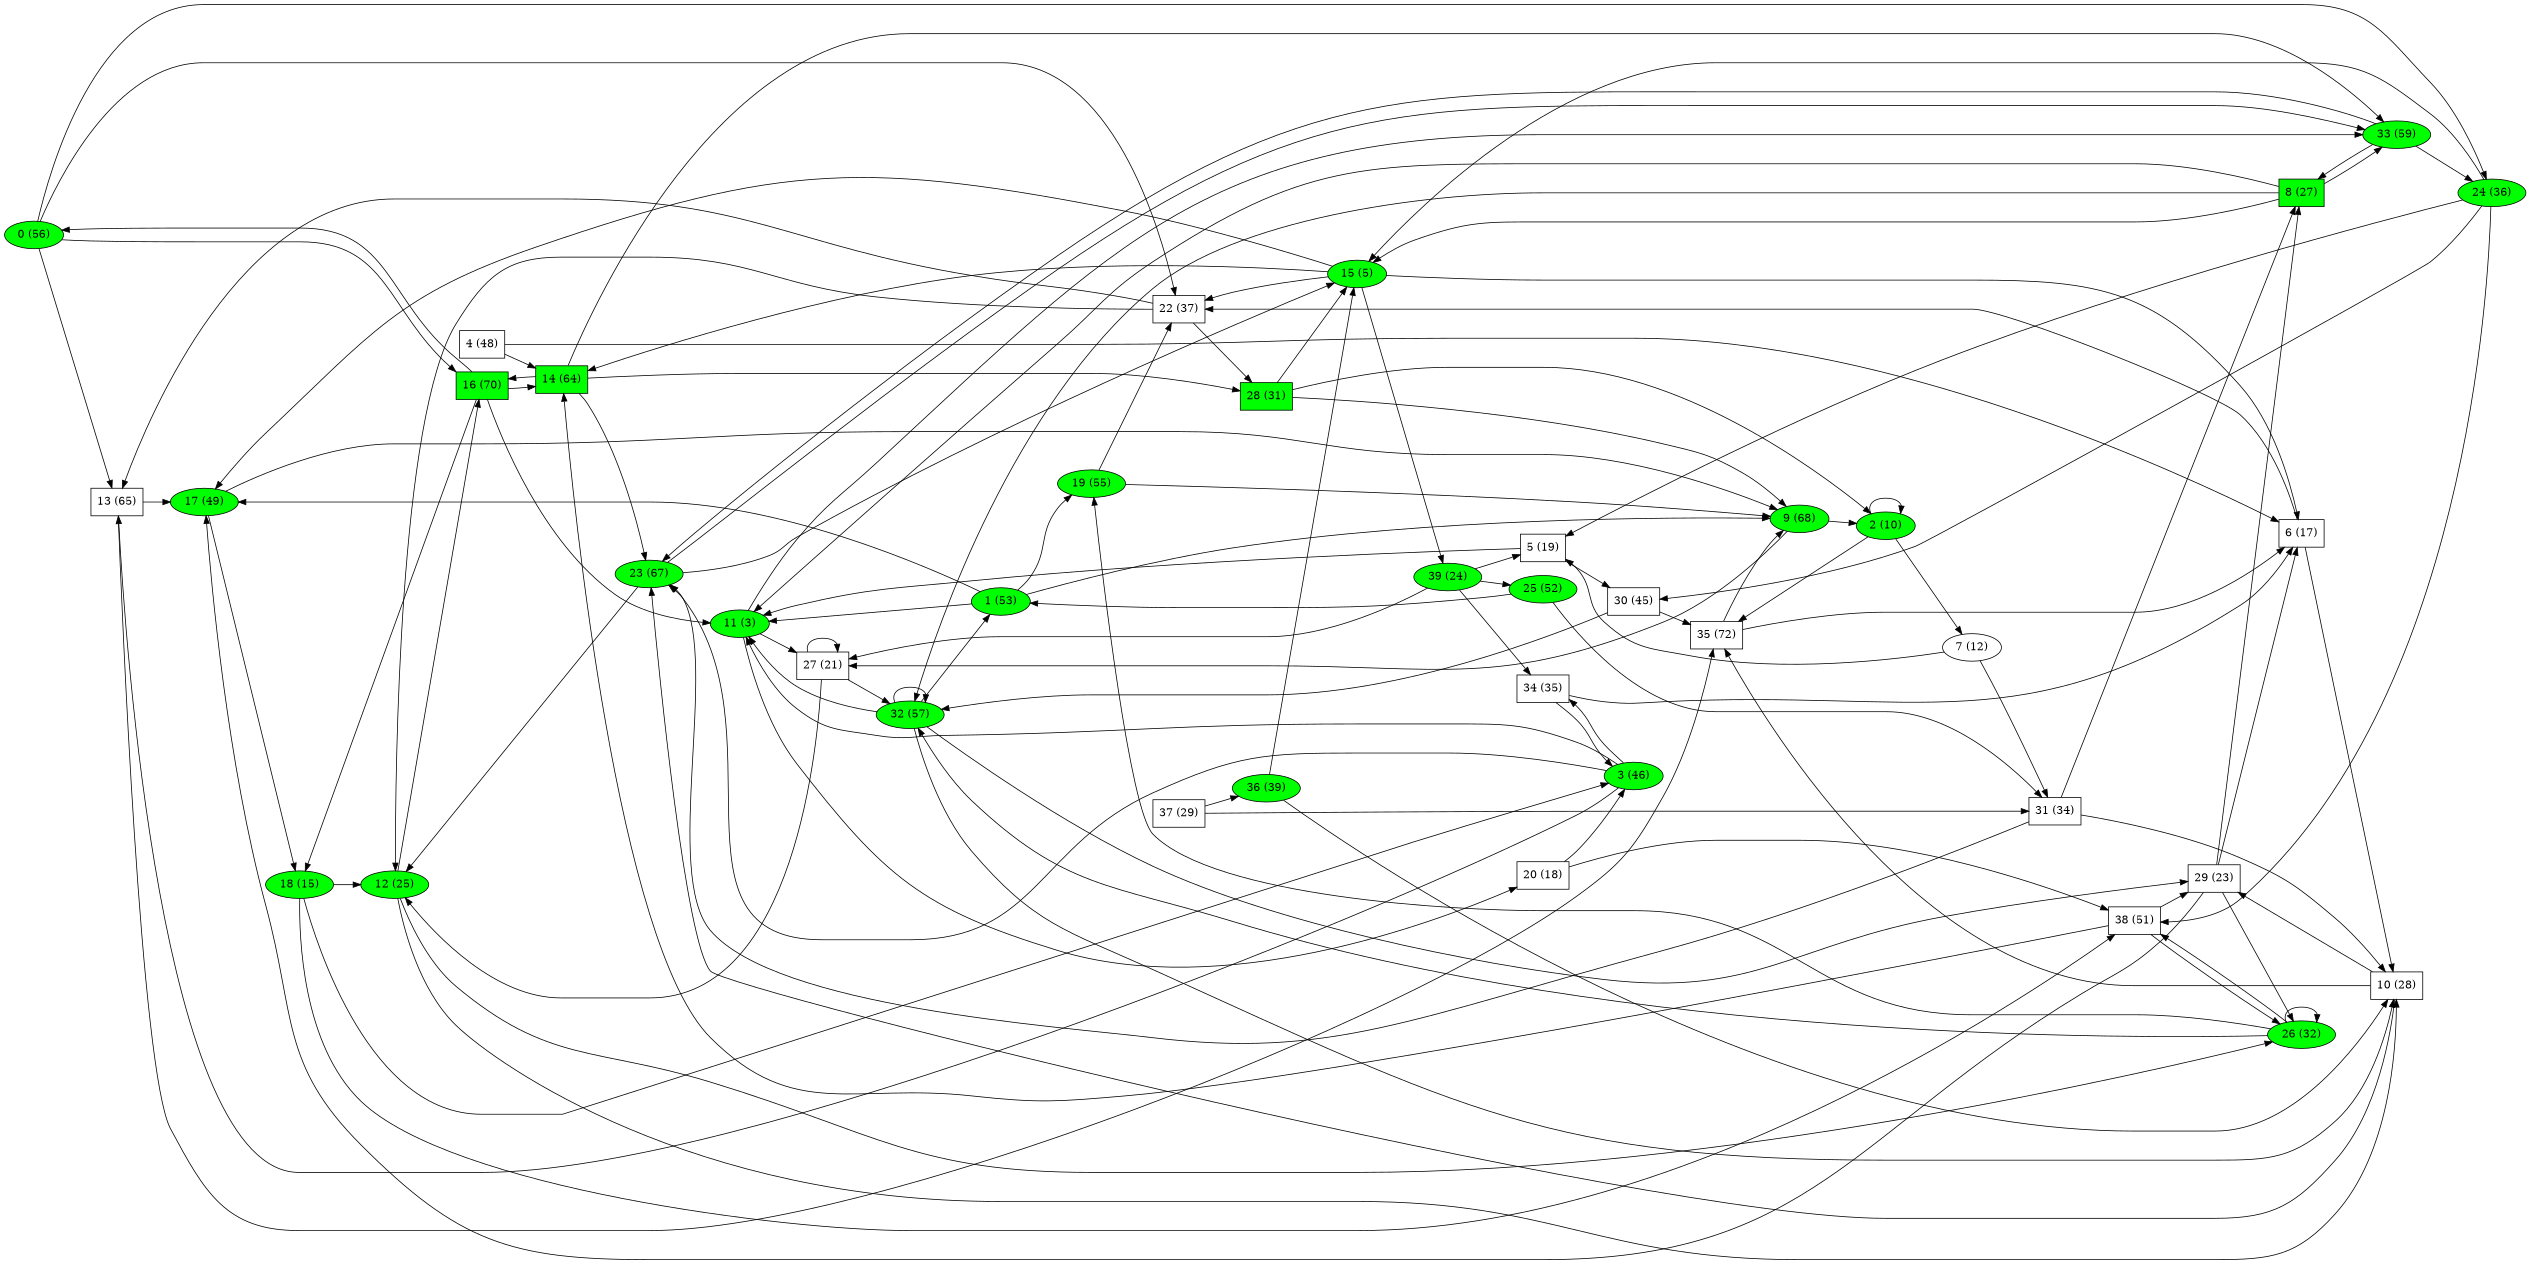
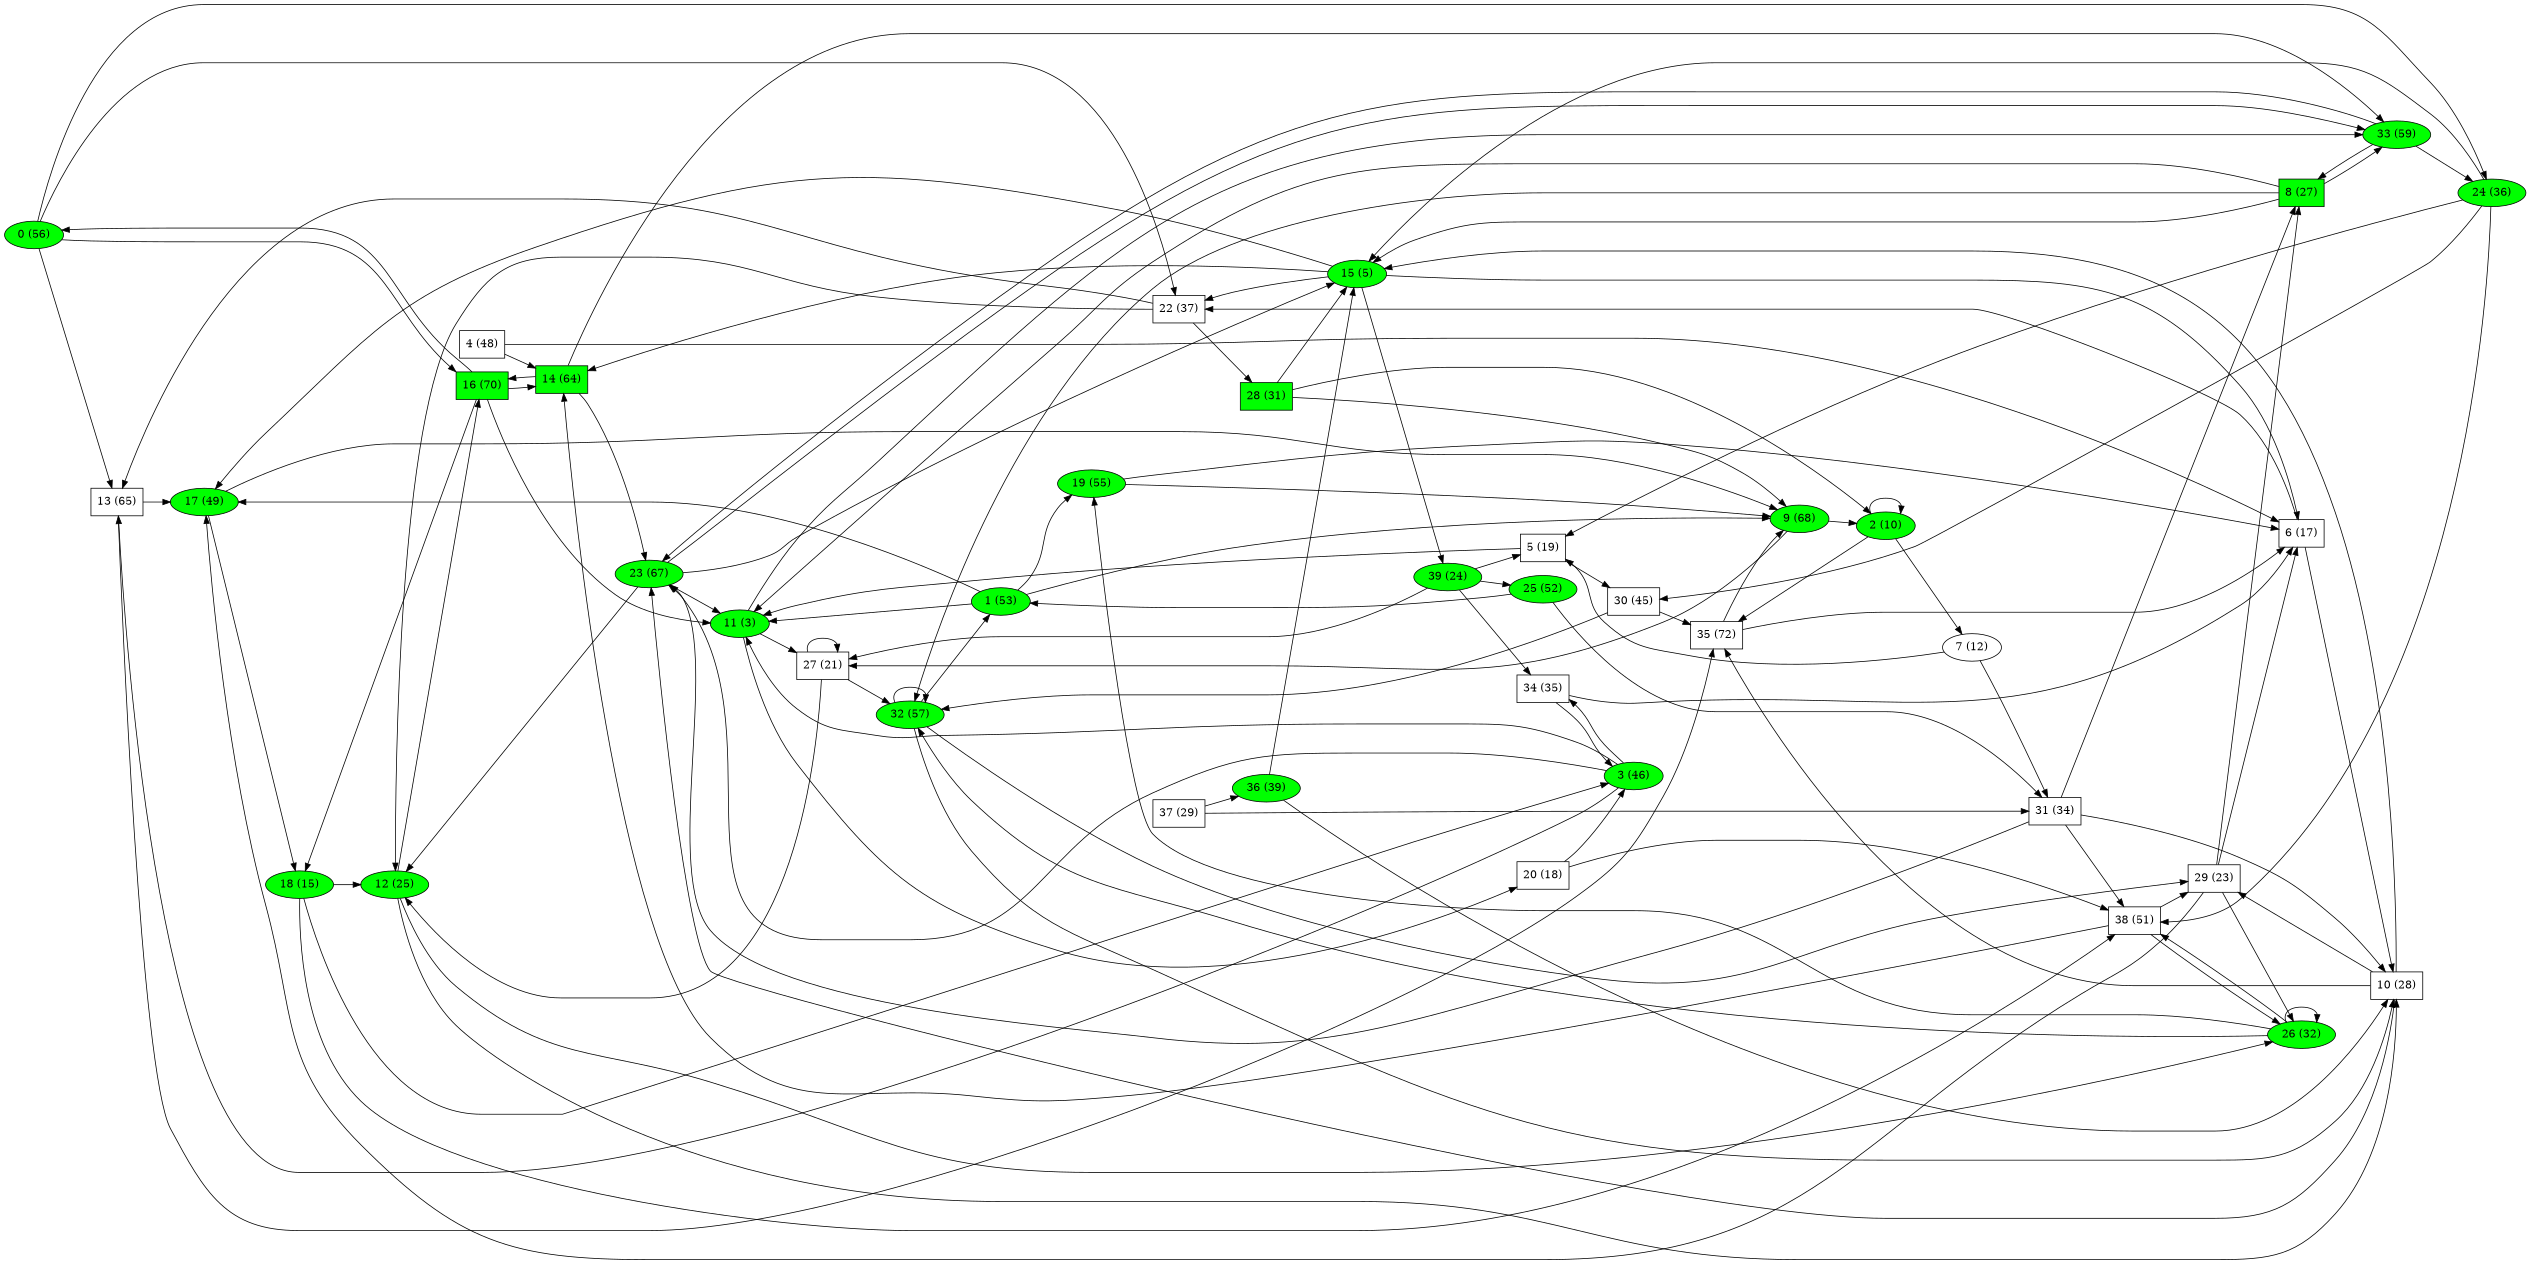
none -> (2187, 301)
(927, 373) -> none
(1134, 400) -> (1699, 447)
(807, 692) -> (691, 597)
none -> (2092, 863)
